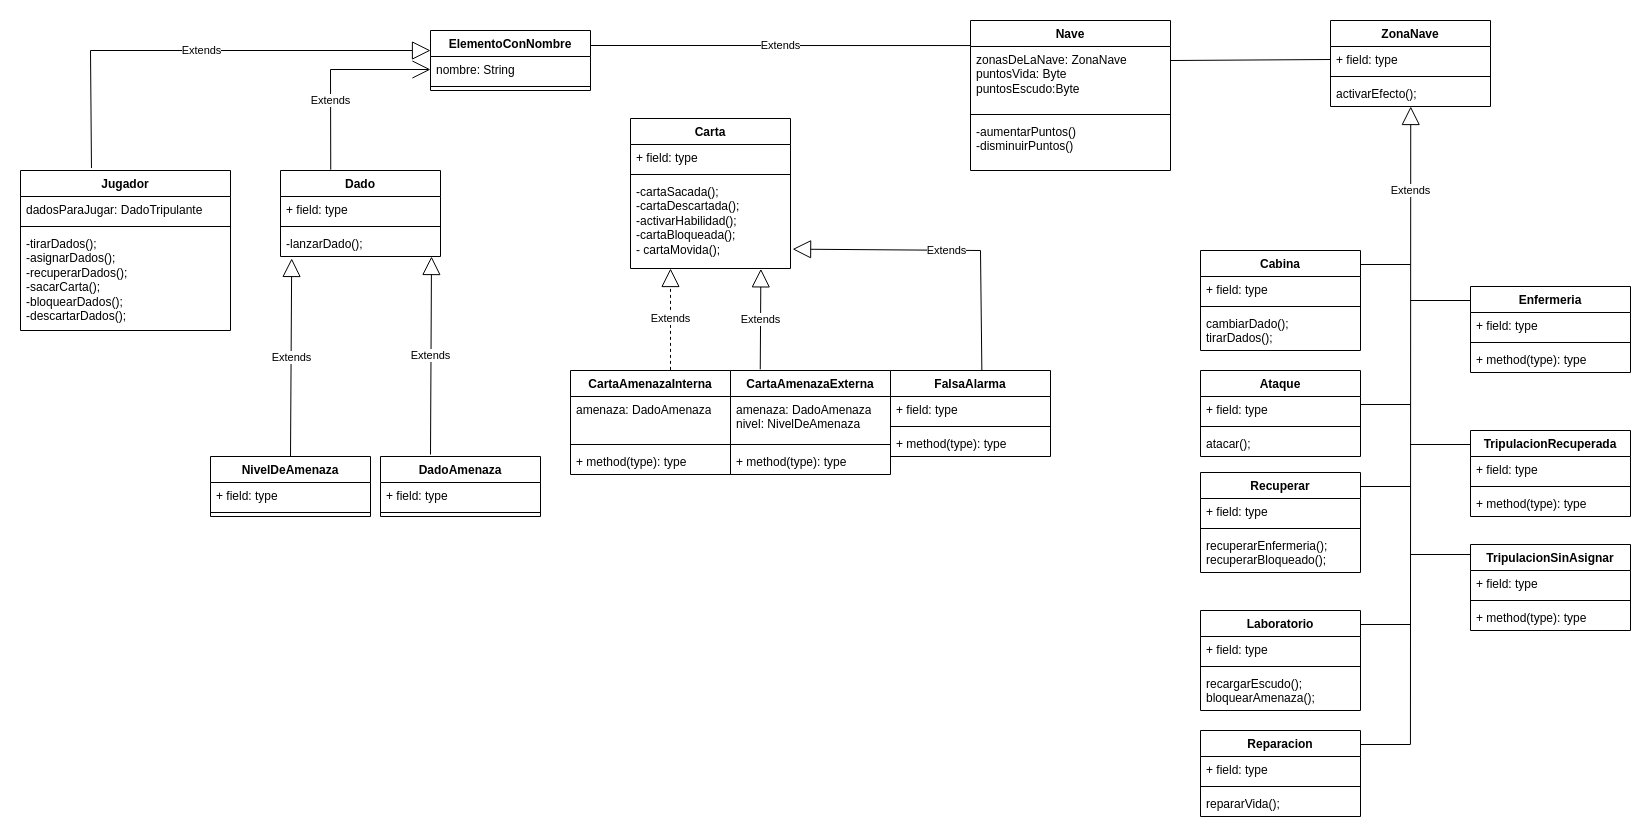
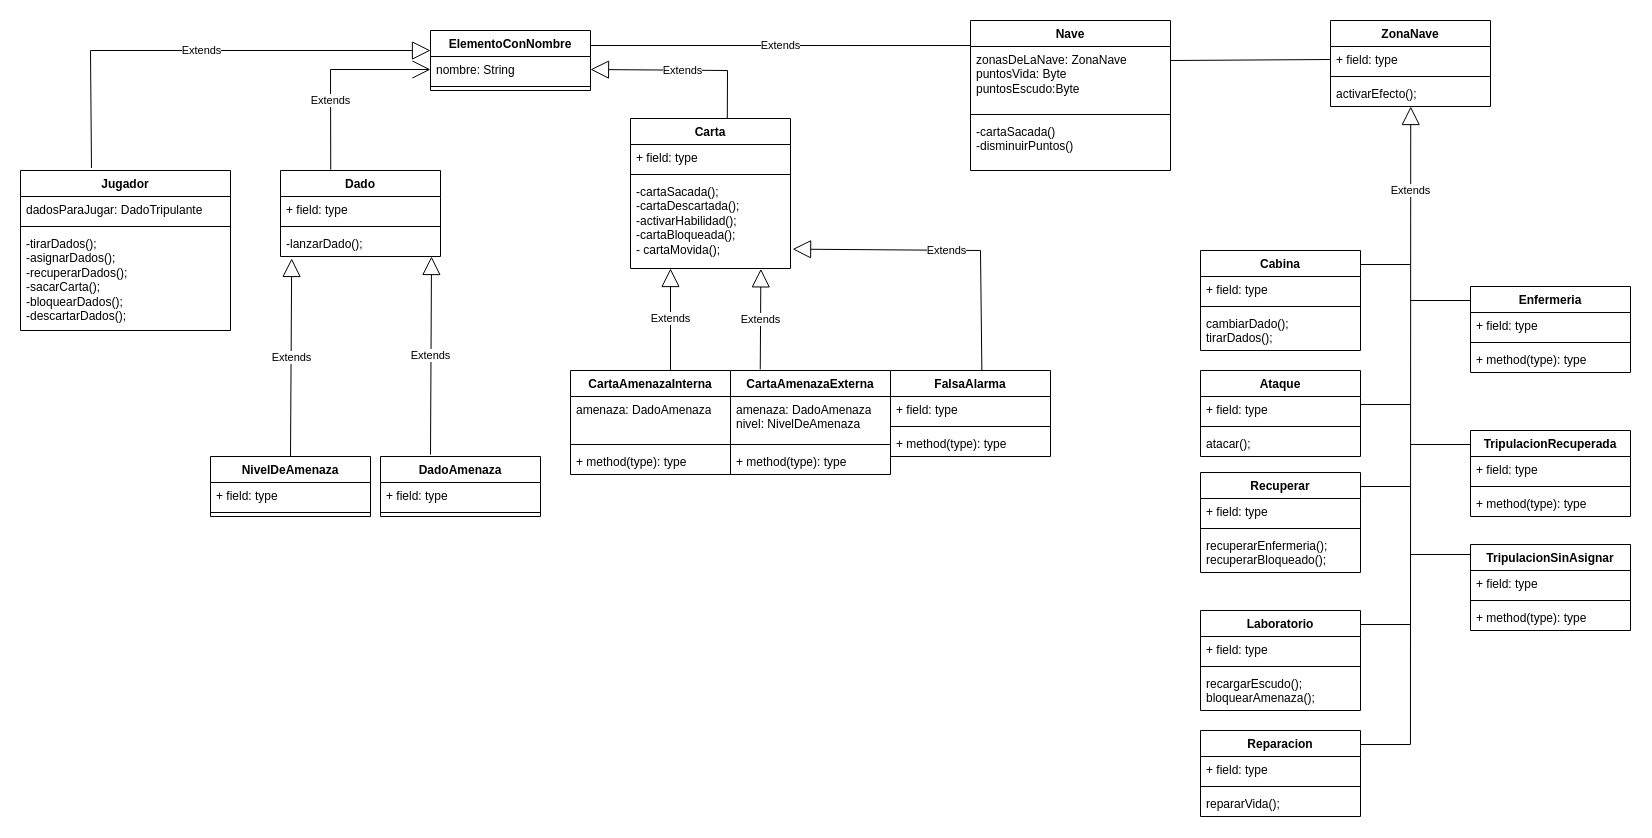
none -> (692, 70)
(1034, 140) -> (1032, 140)
(671, 347) -> (671, 347)
